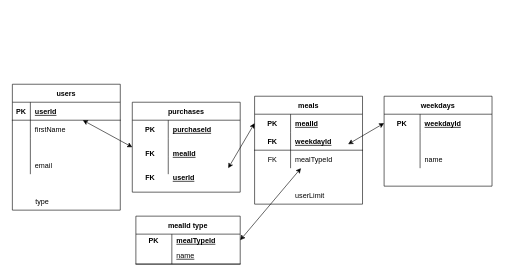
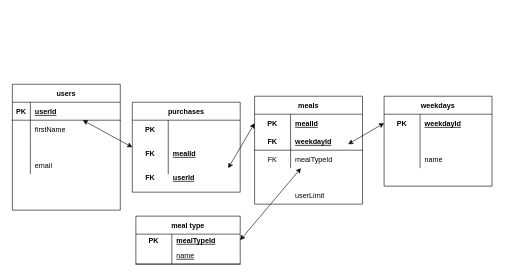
(204, 129) -> none
(76, 201) -> none
(188, 226) -> (188, 226)
